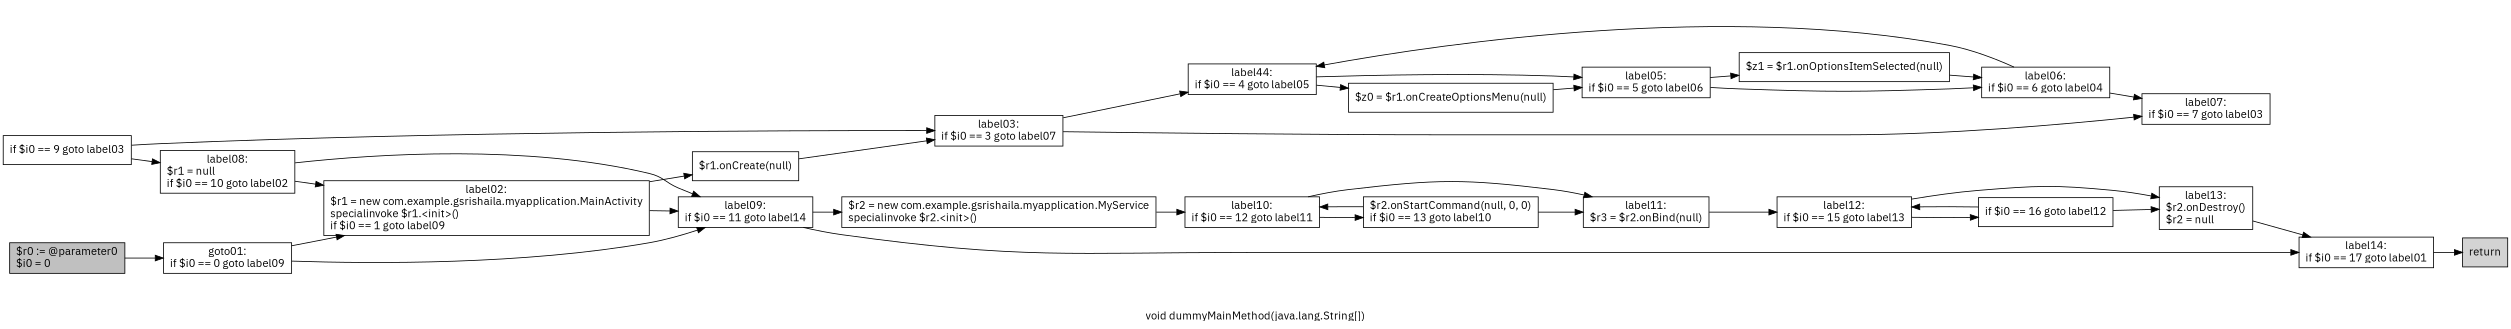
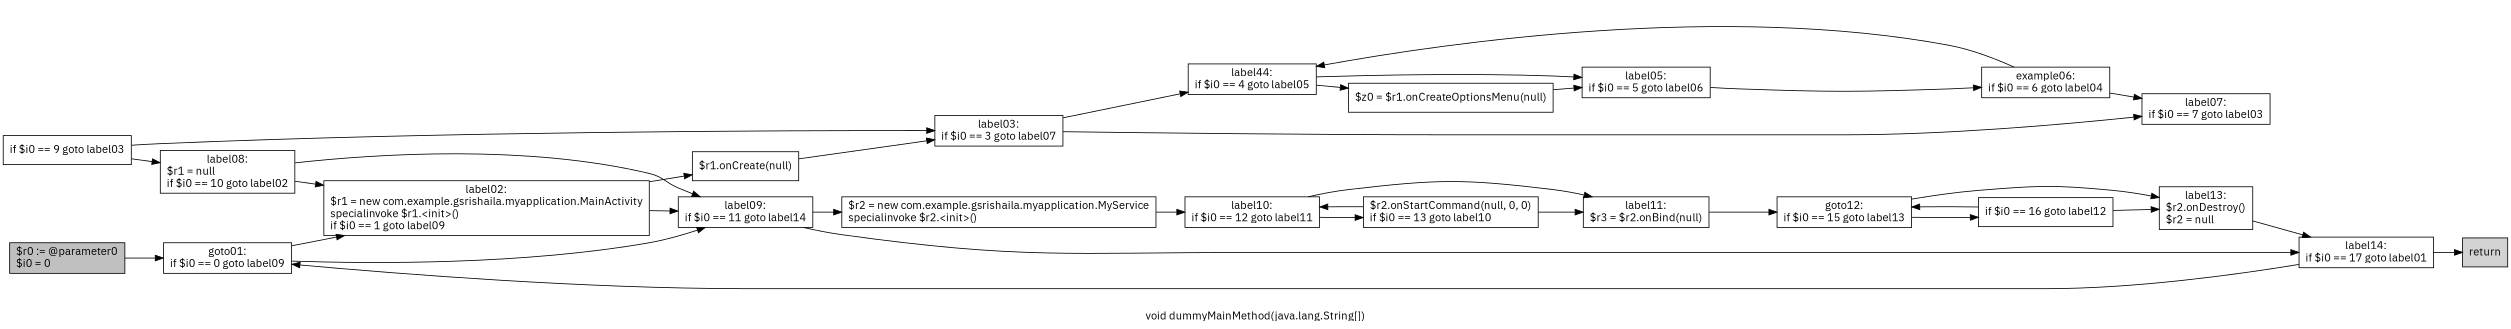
(1844, 67) -> none
(2046, 82) -> (2046, 82)
(1844, 212) -> (1844, 212)
none -> (1300, 289)
